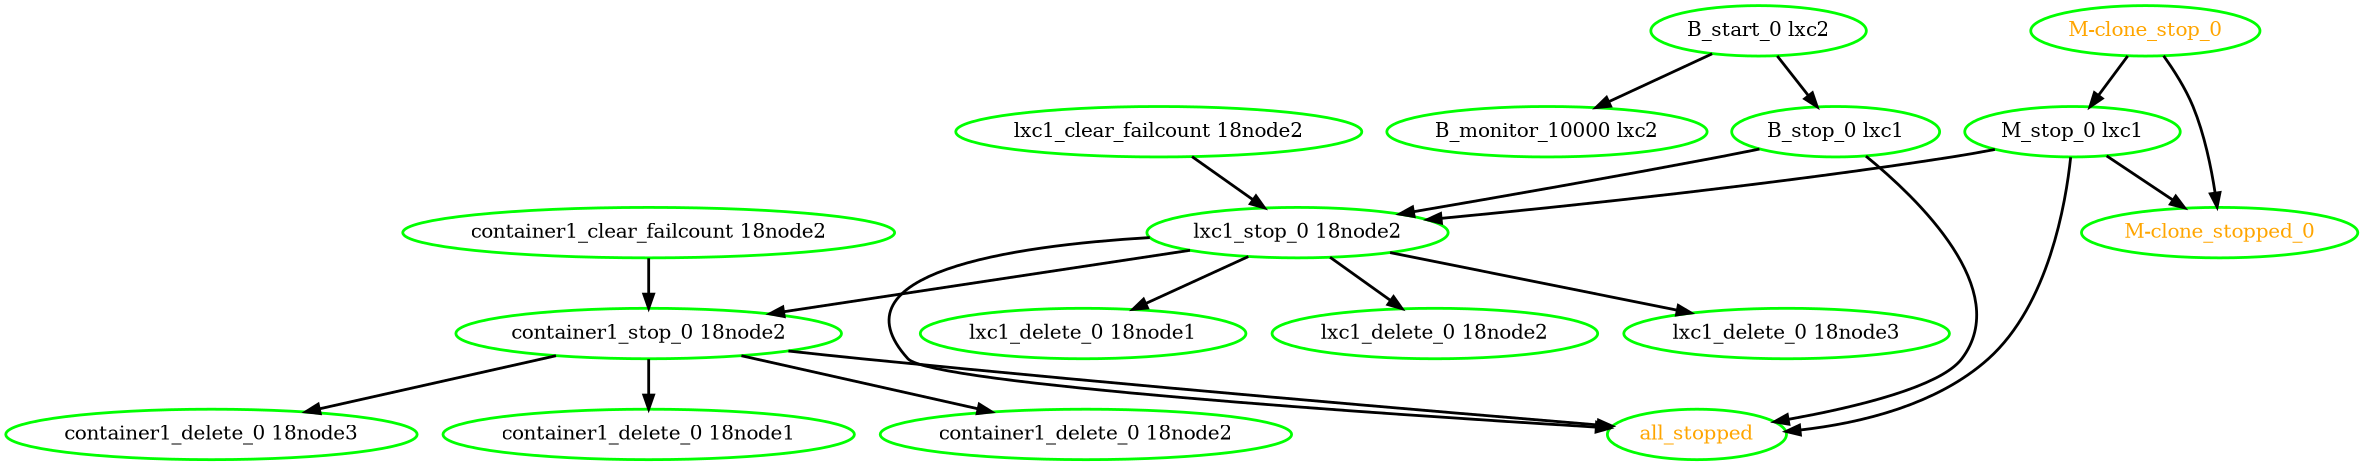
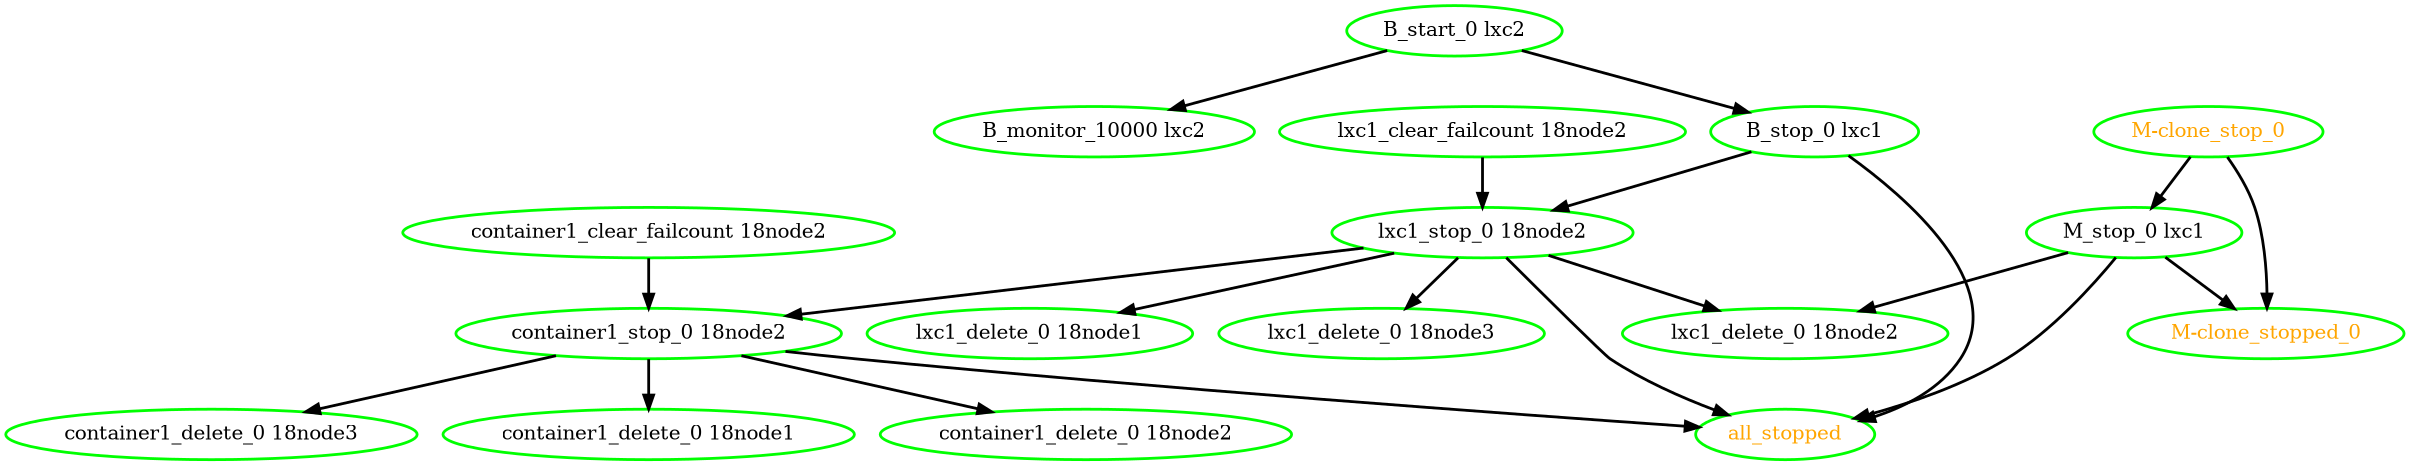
(1719, 189) -> (1976, 279)
